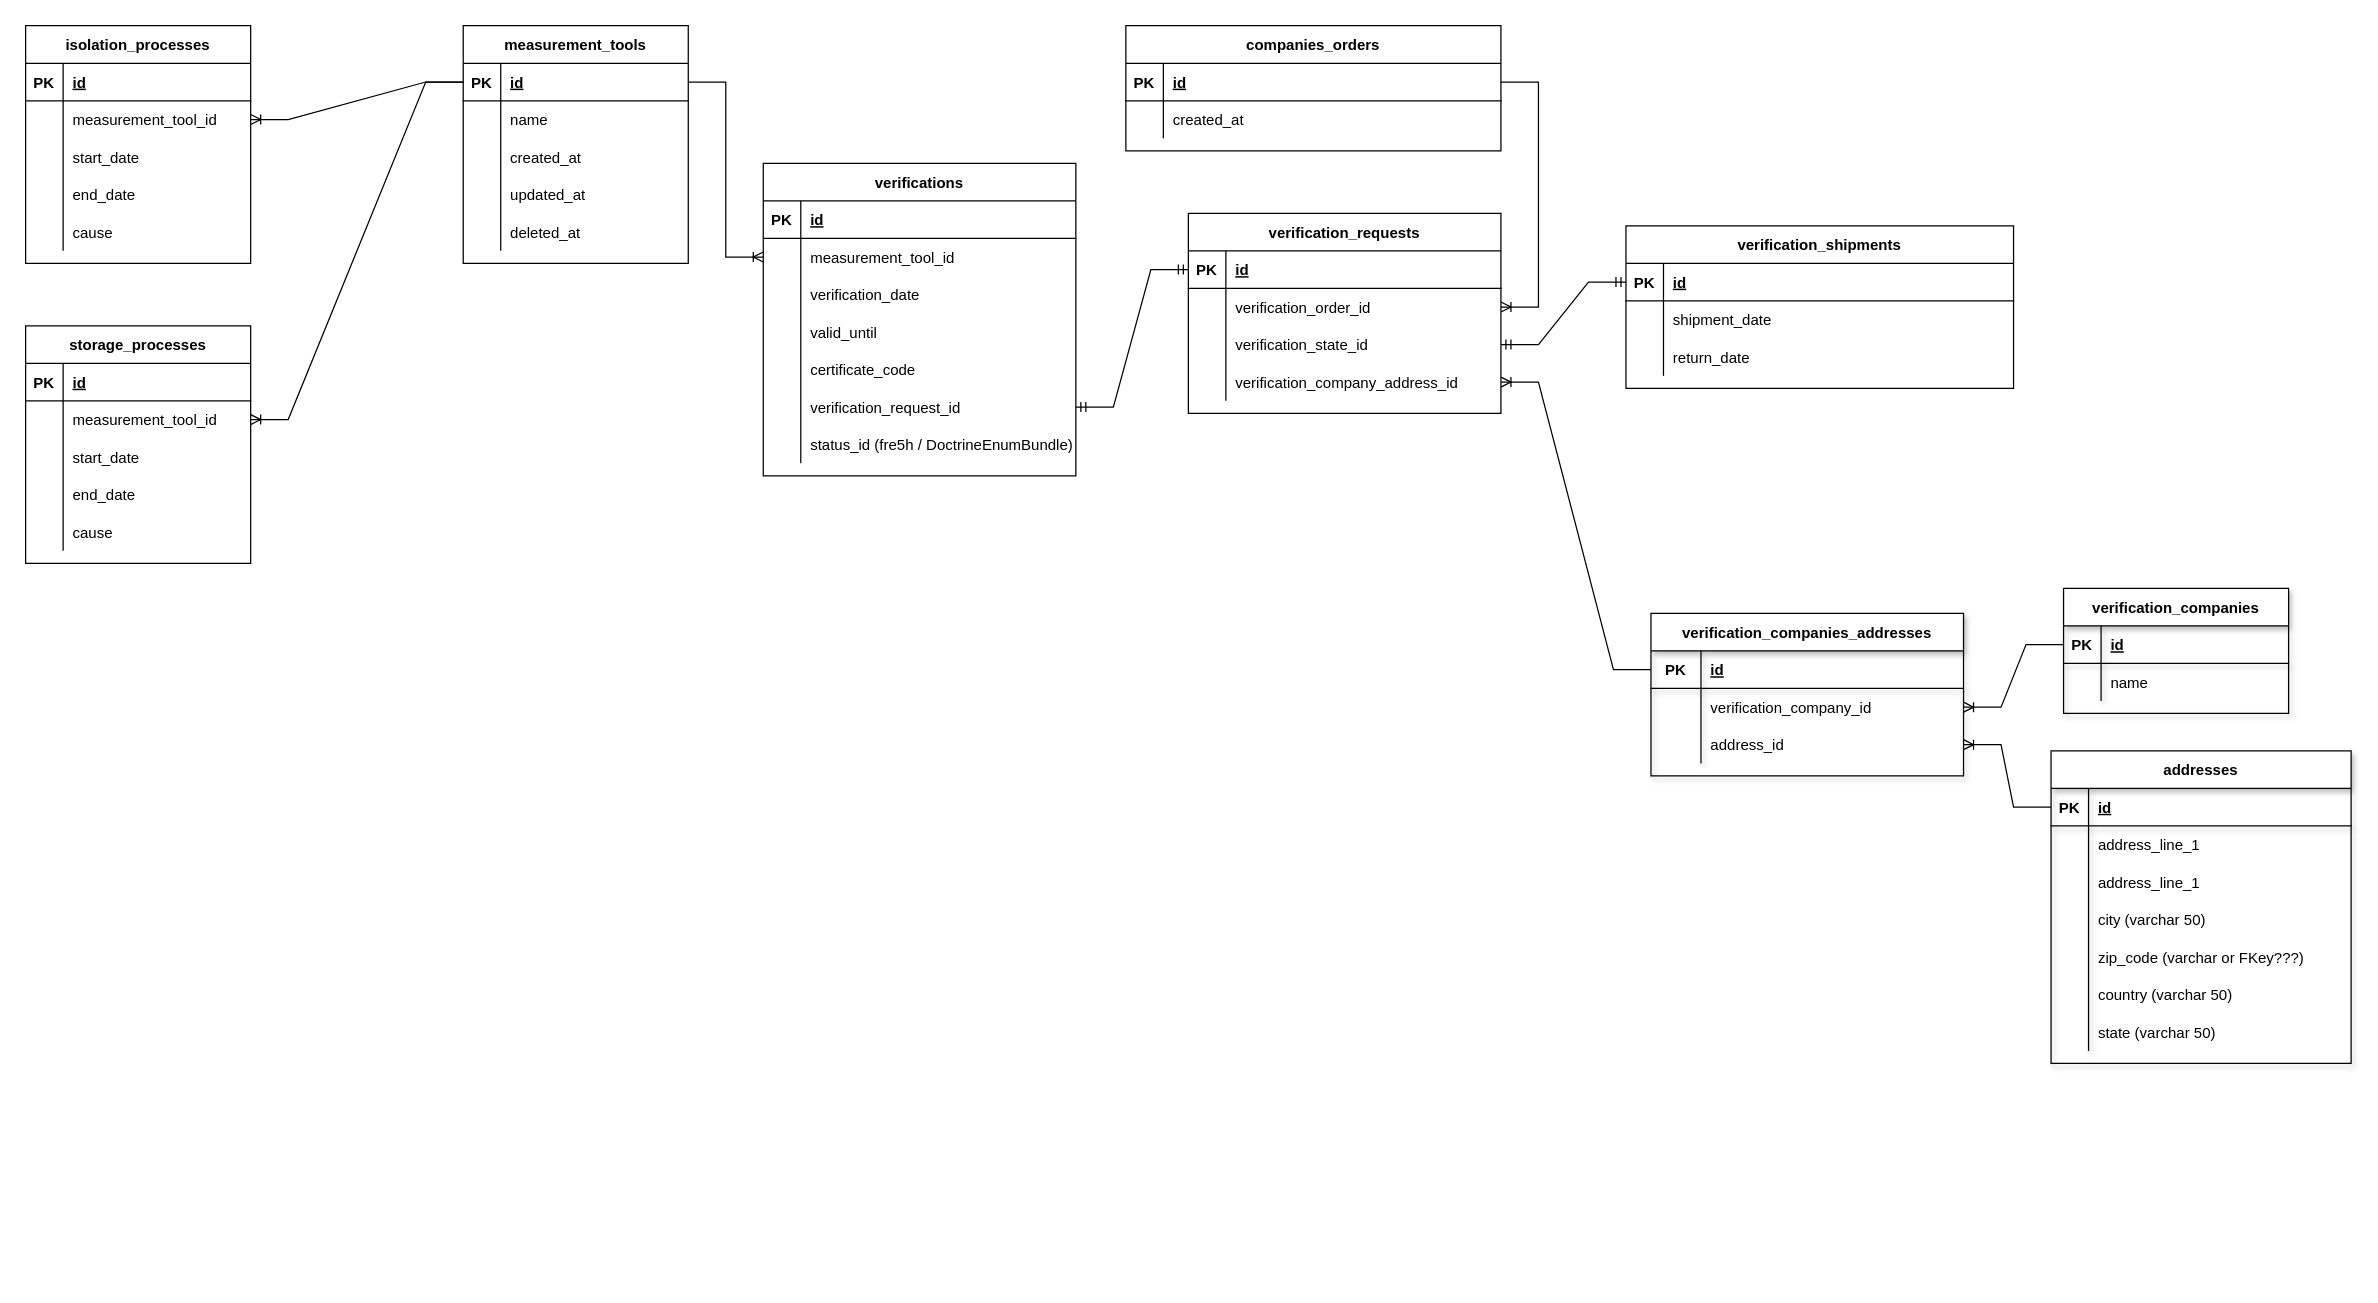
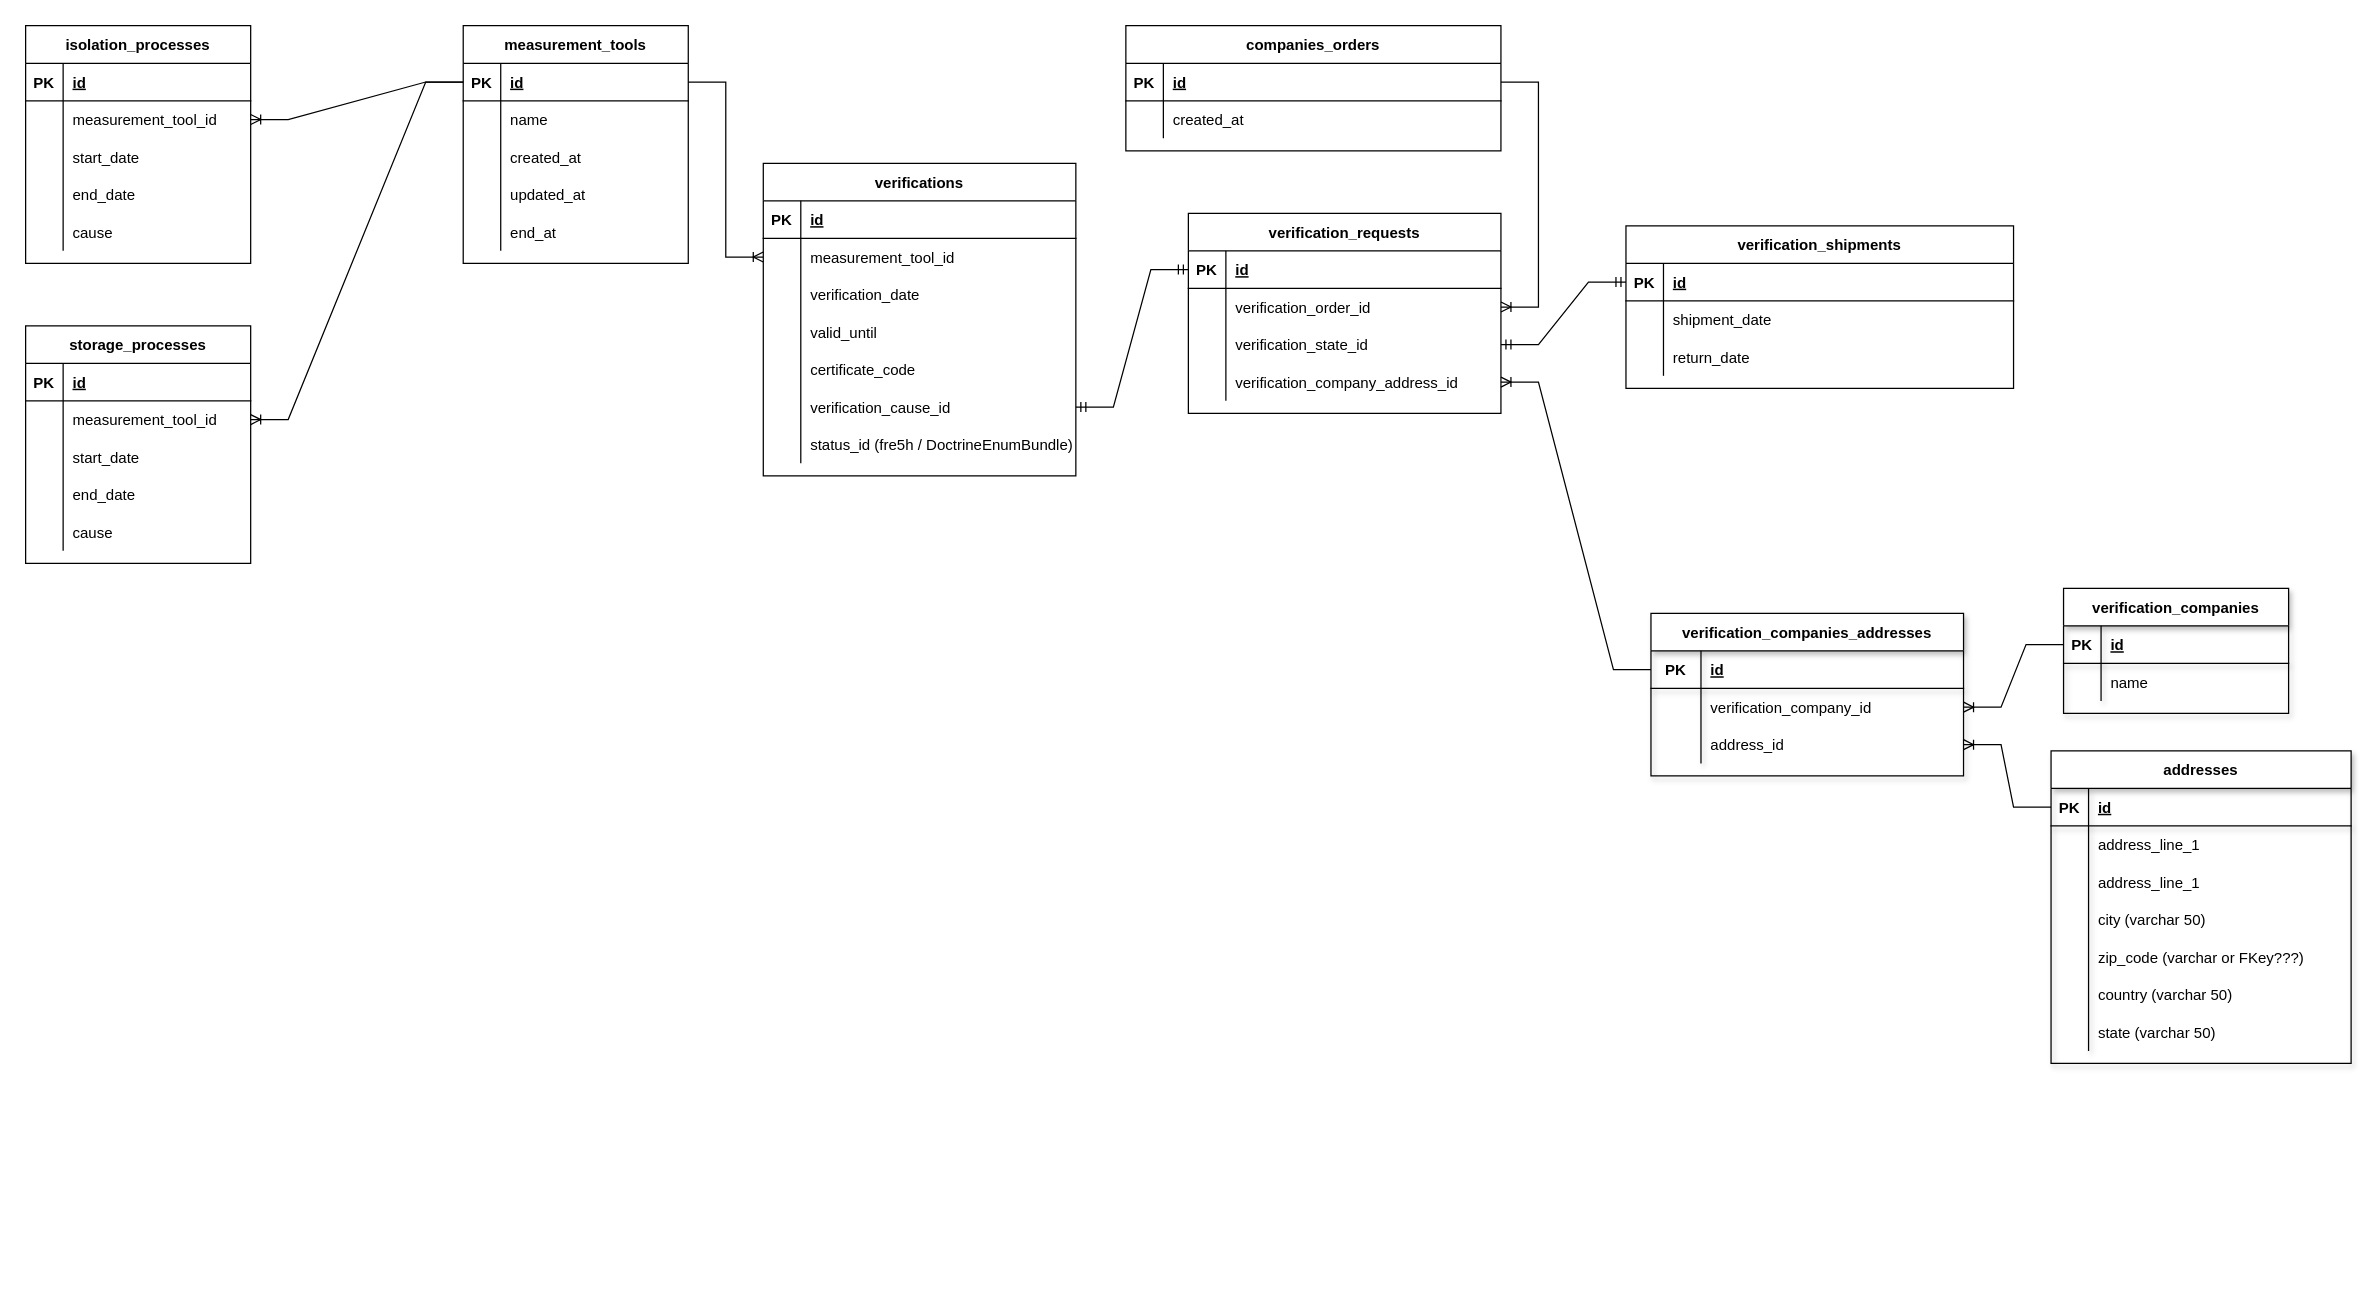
(550, 233) -> (535, 233)
(899, 408) -> (890, 408)
